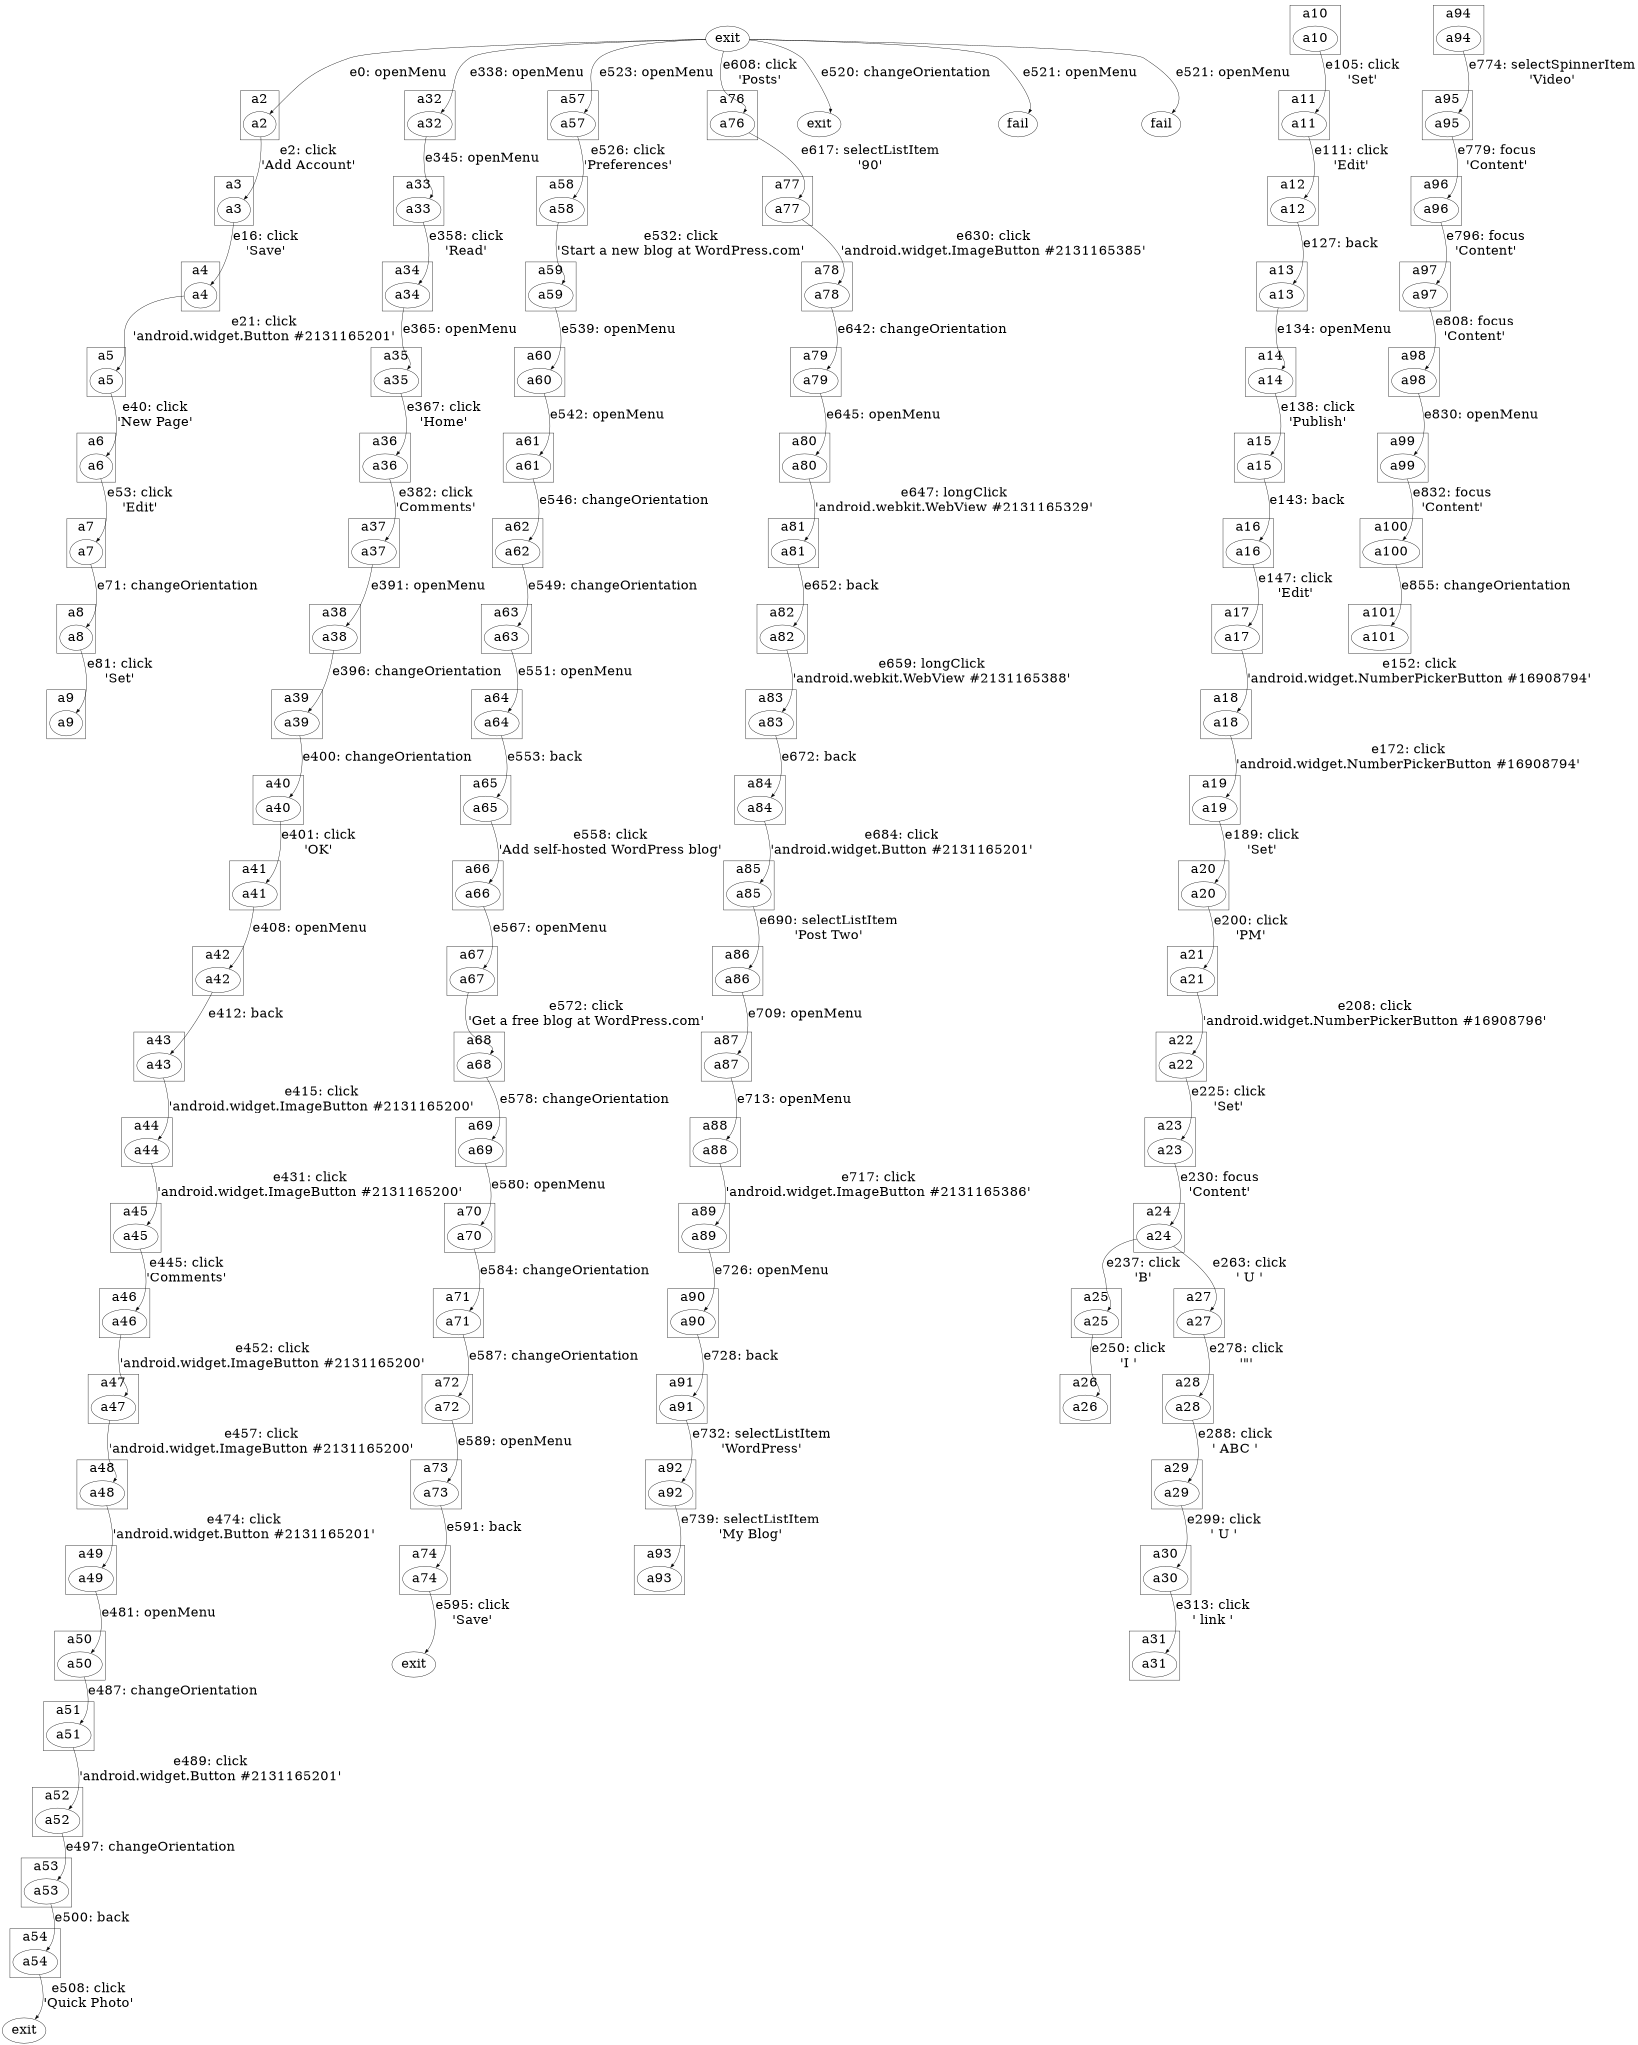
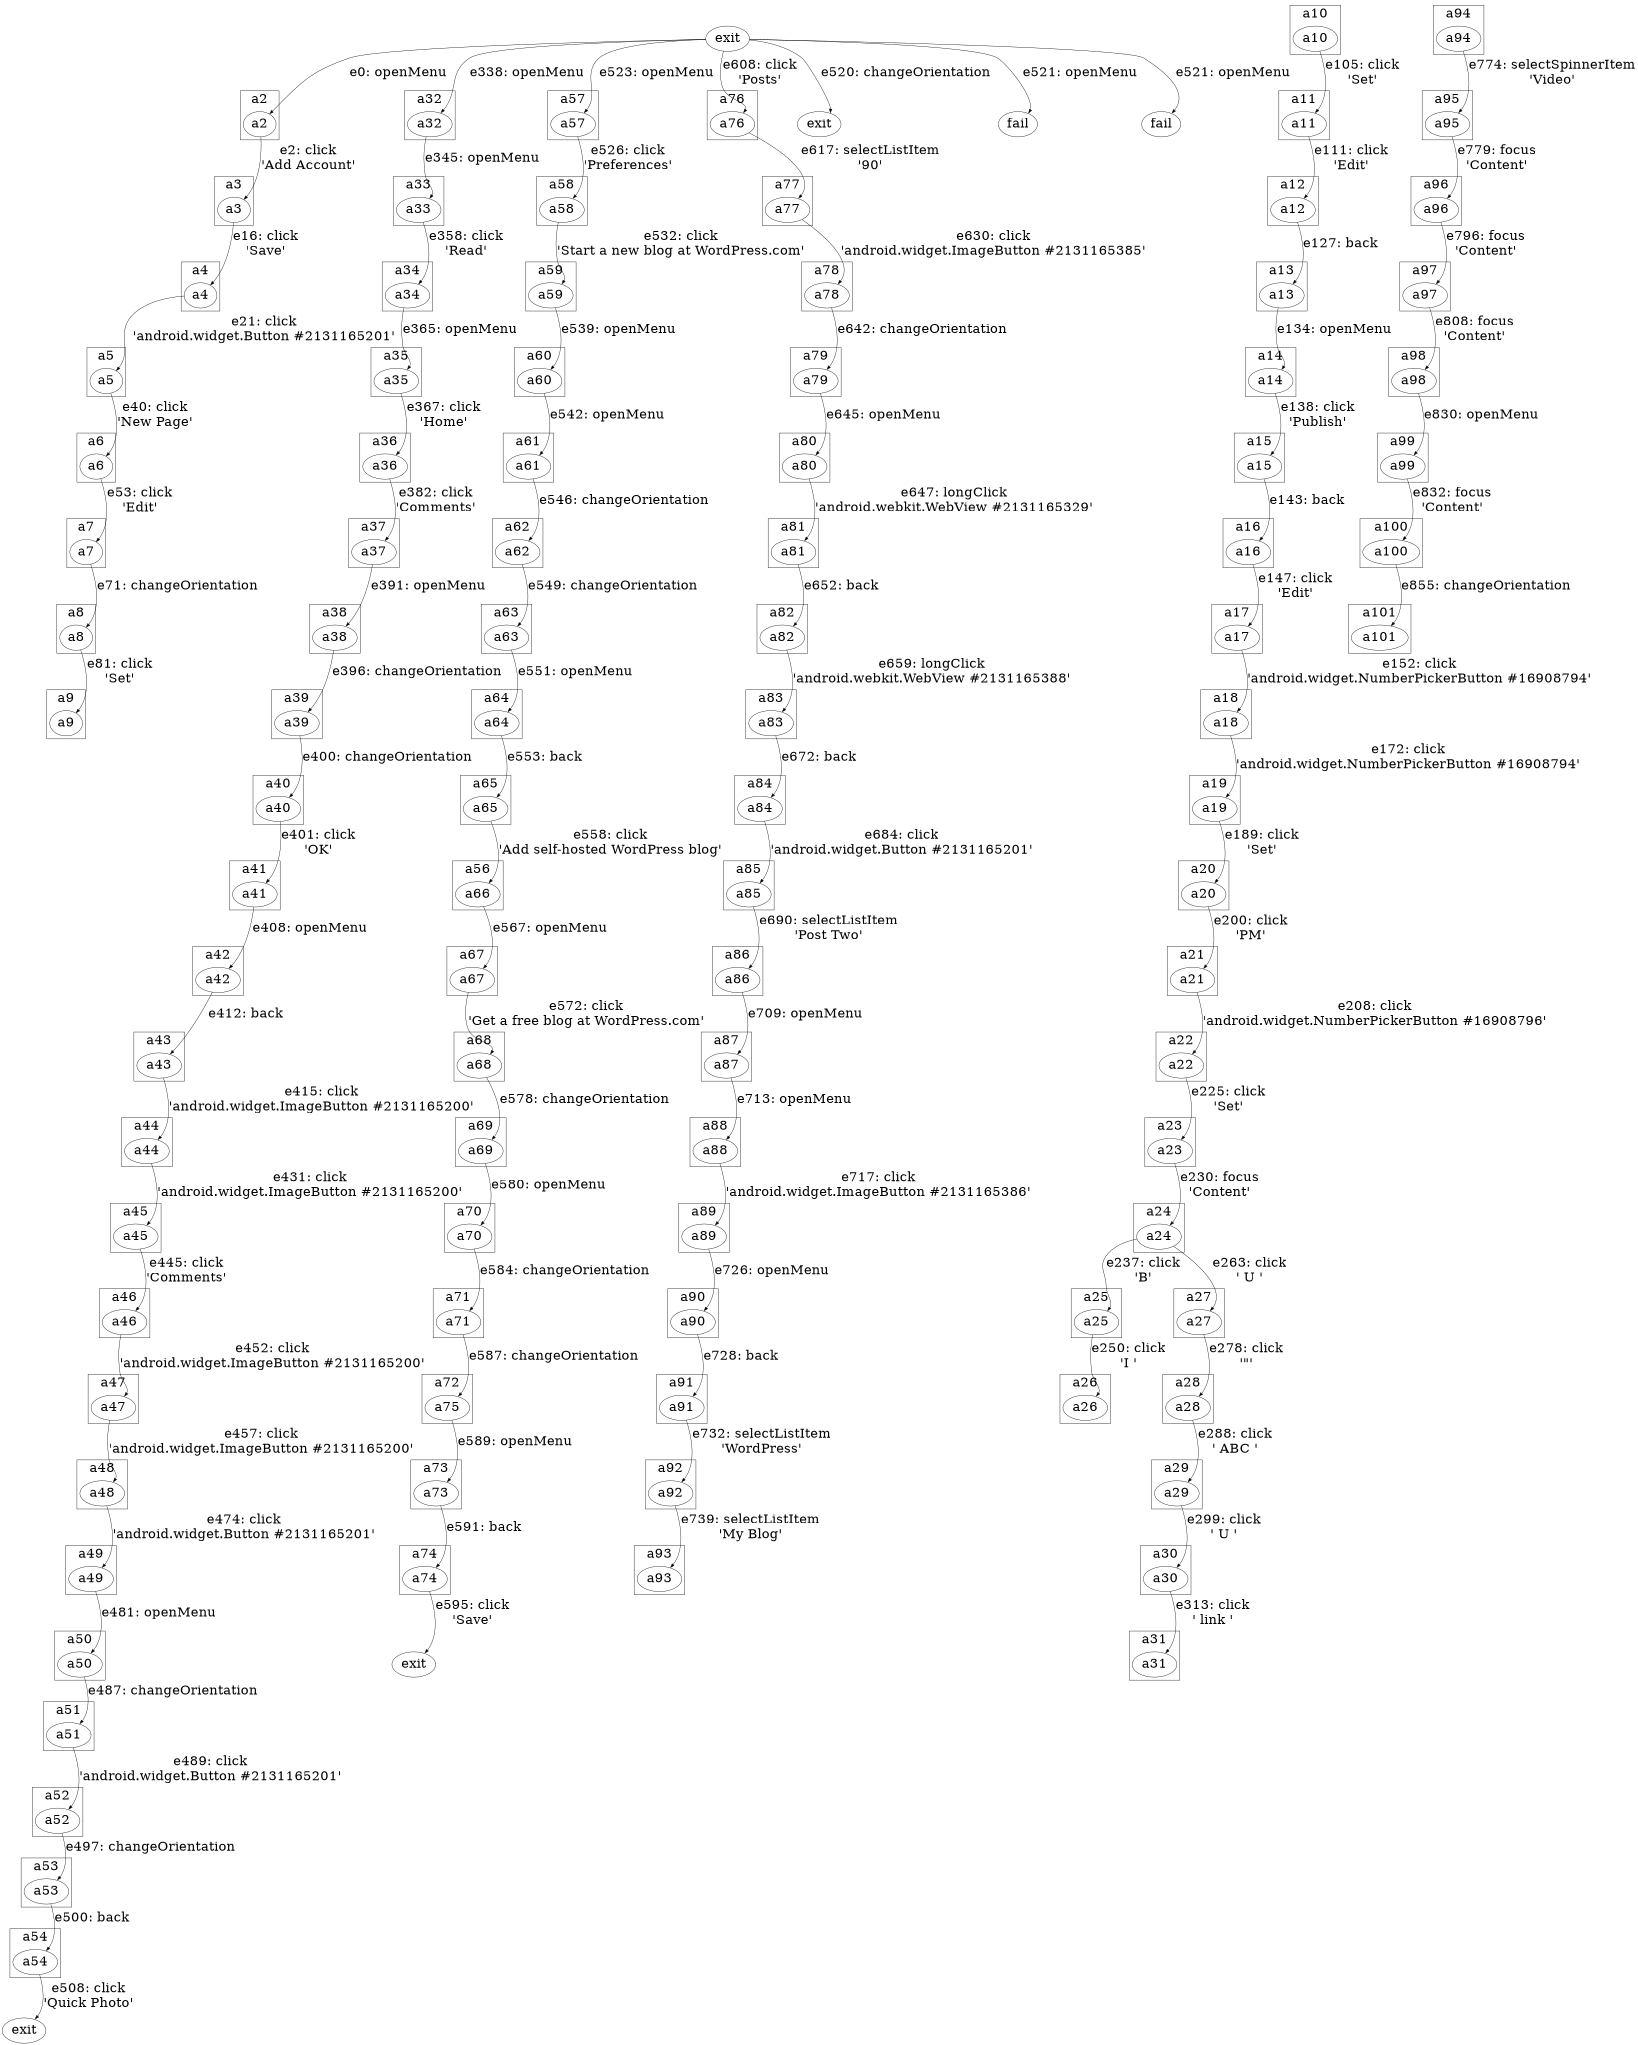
(478, 870) -> (478, 870)
(447, 1408) -> (447, 1408)
